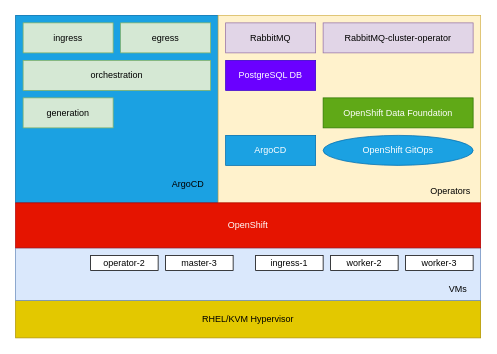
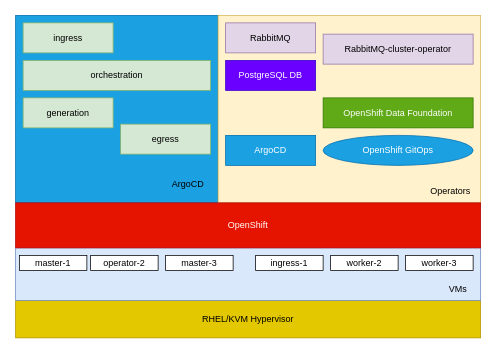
(165, 38) -> (165, 139)
(398, 38) -> (398, 49)
none -> (53, 263)
